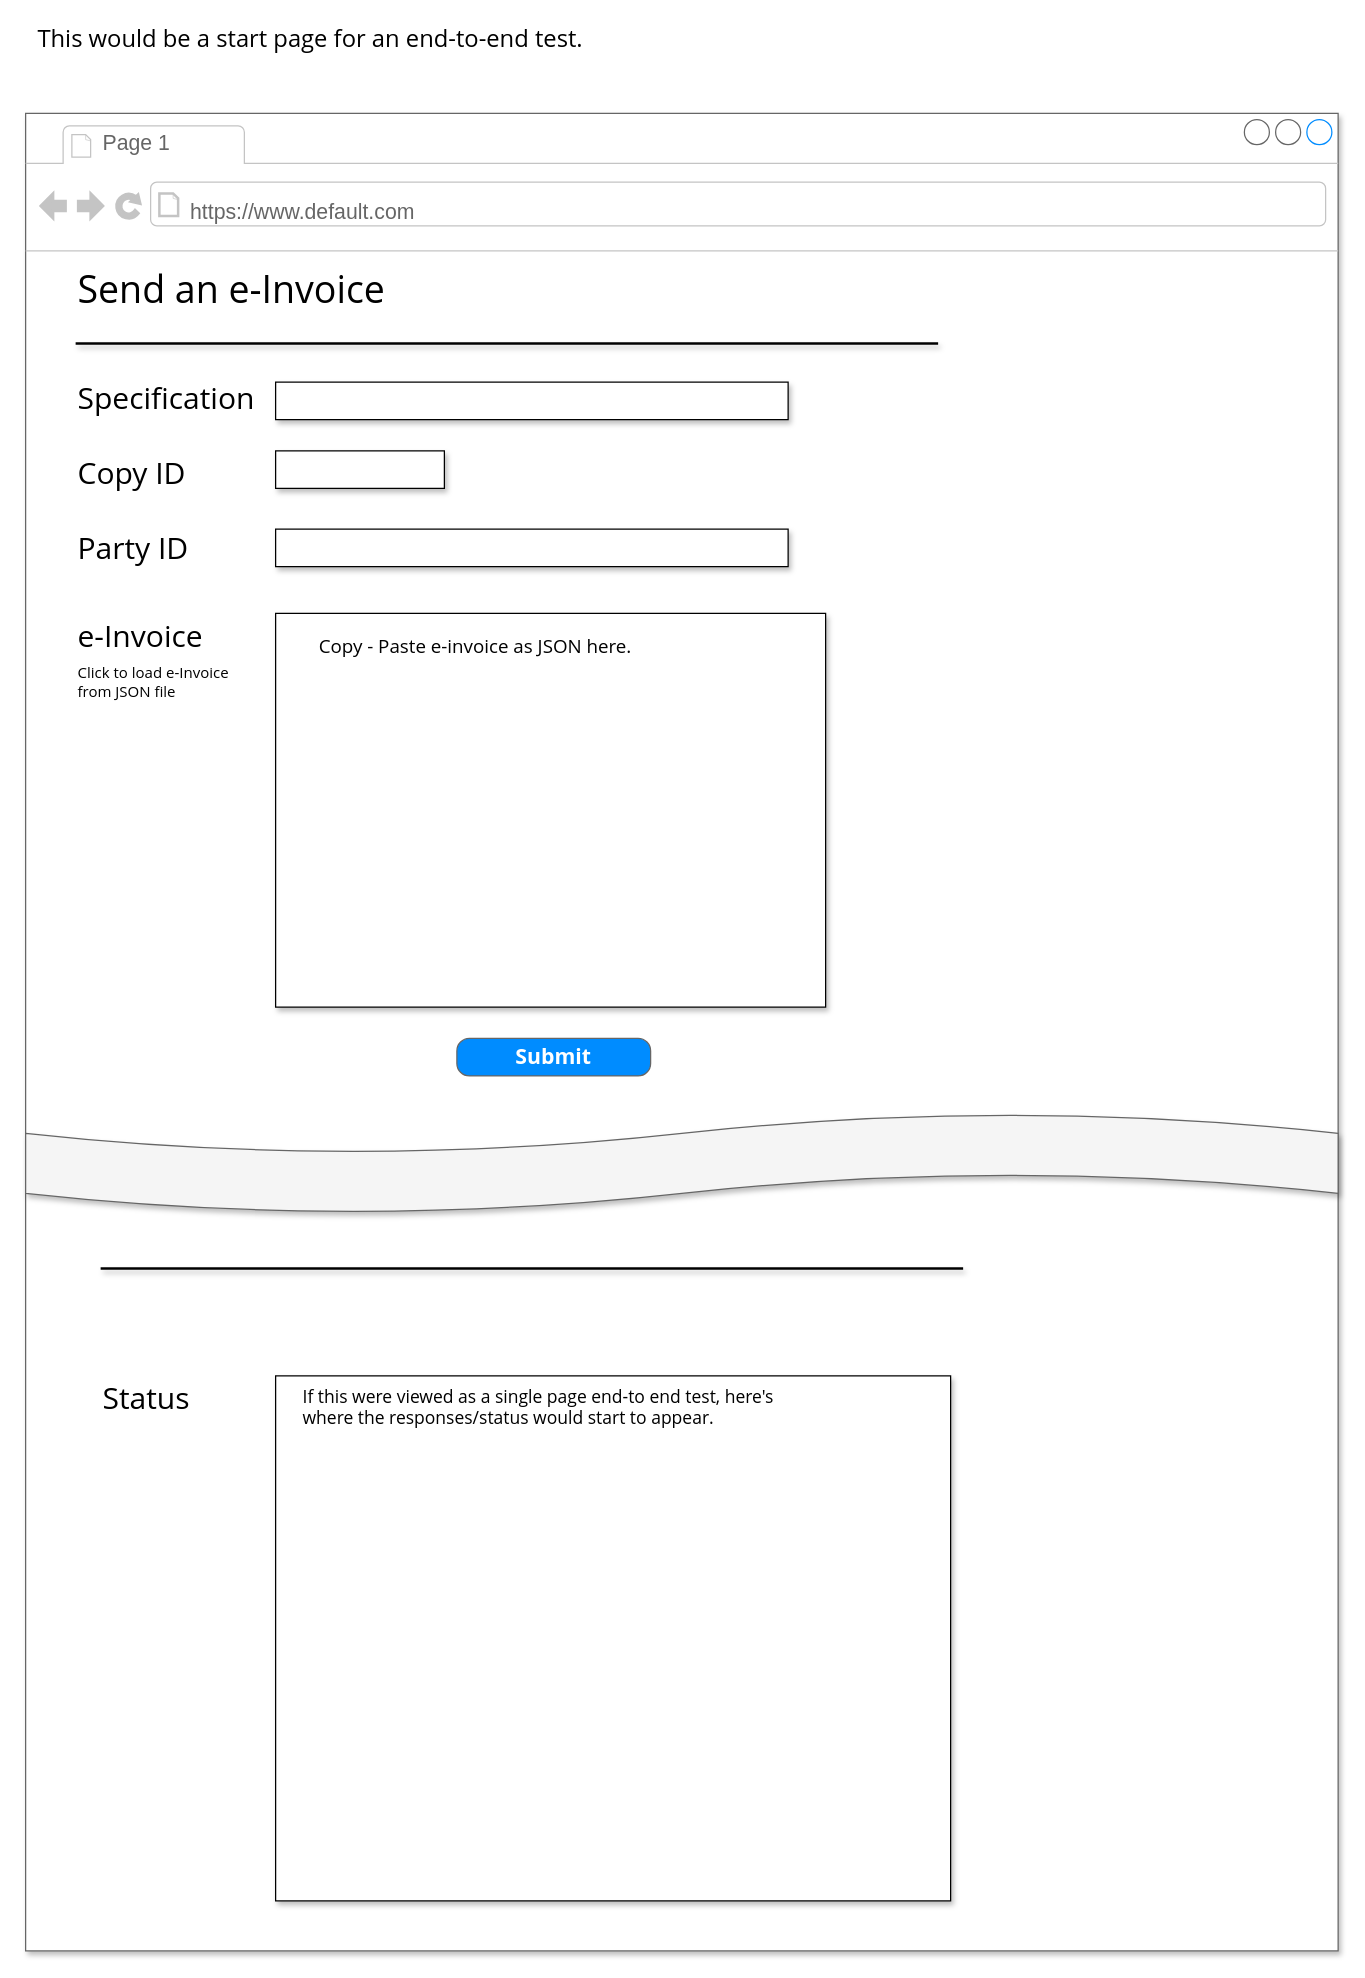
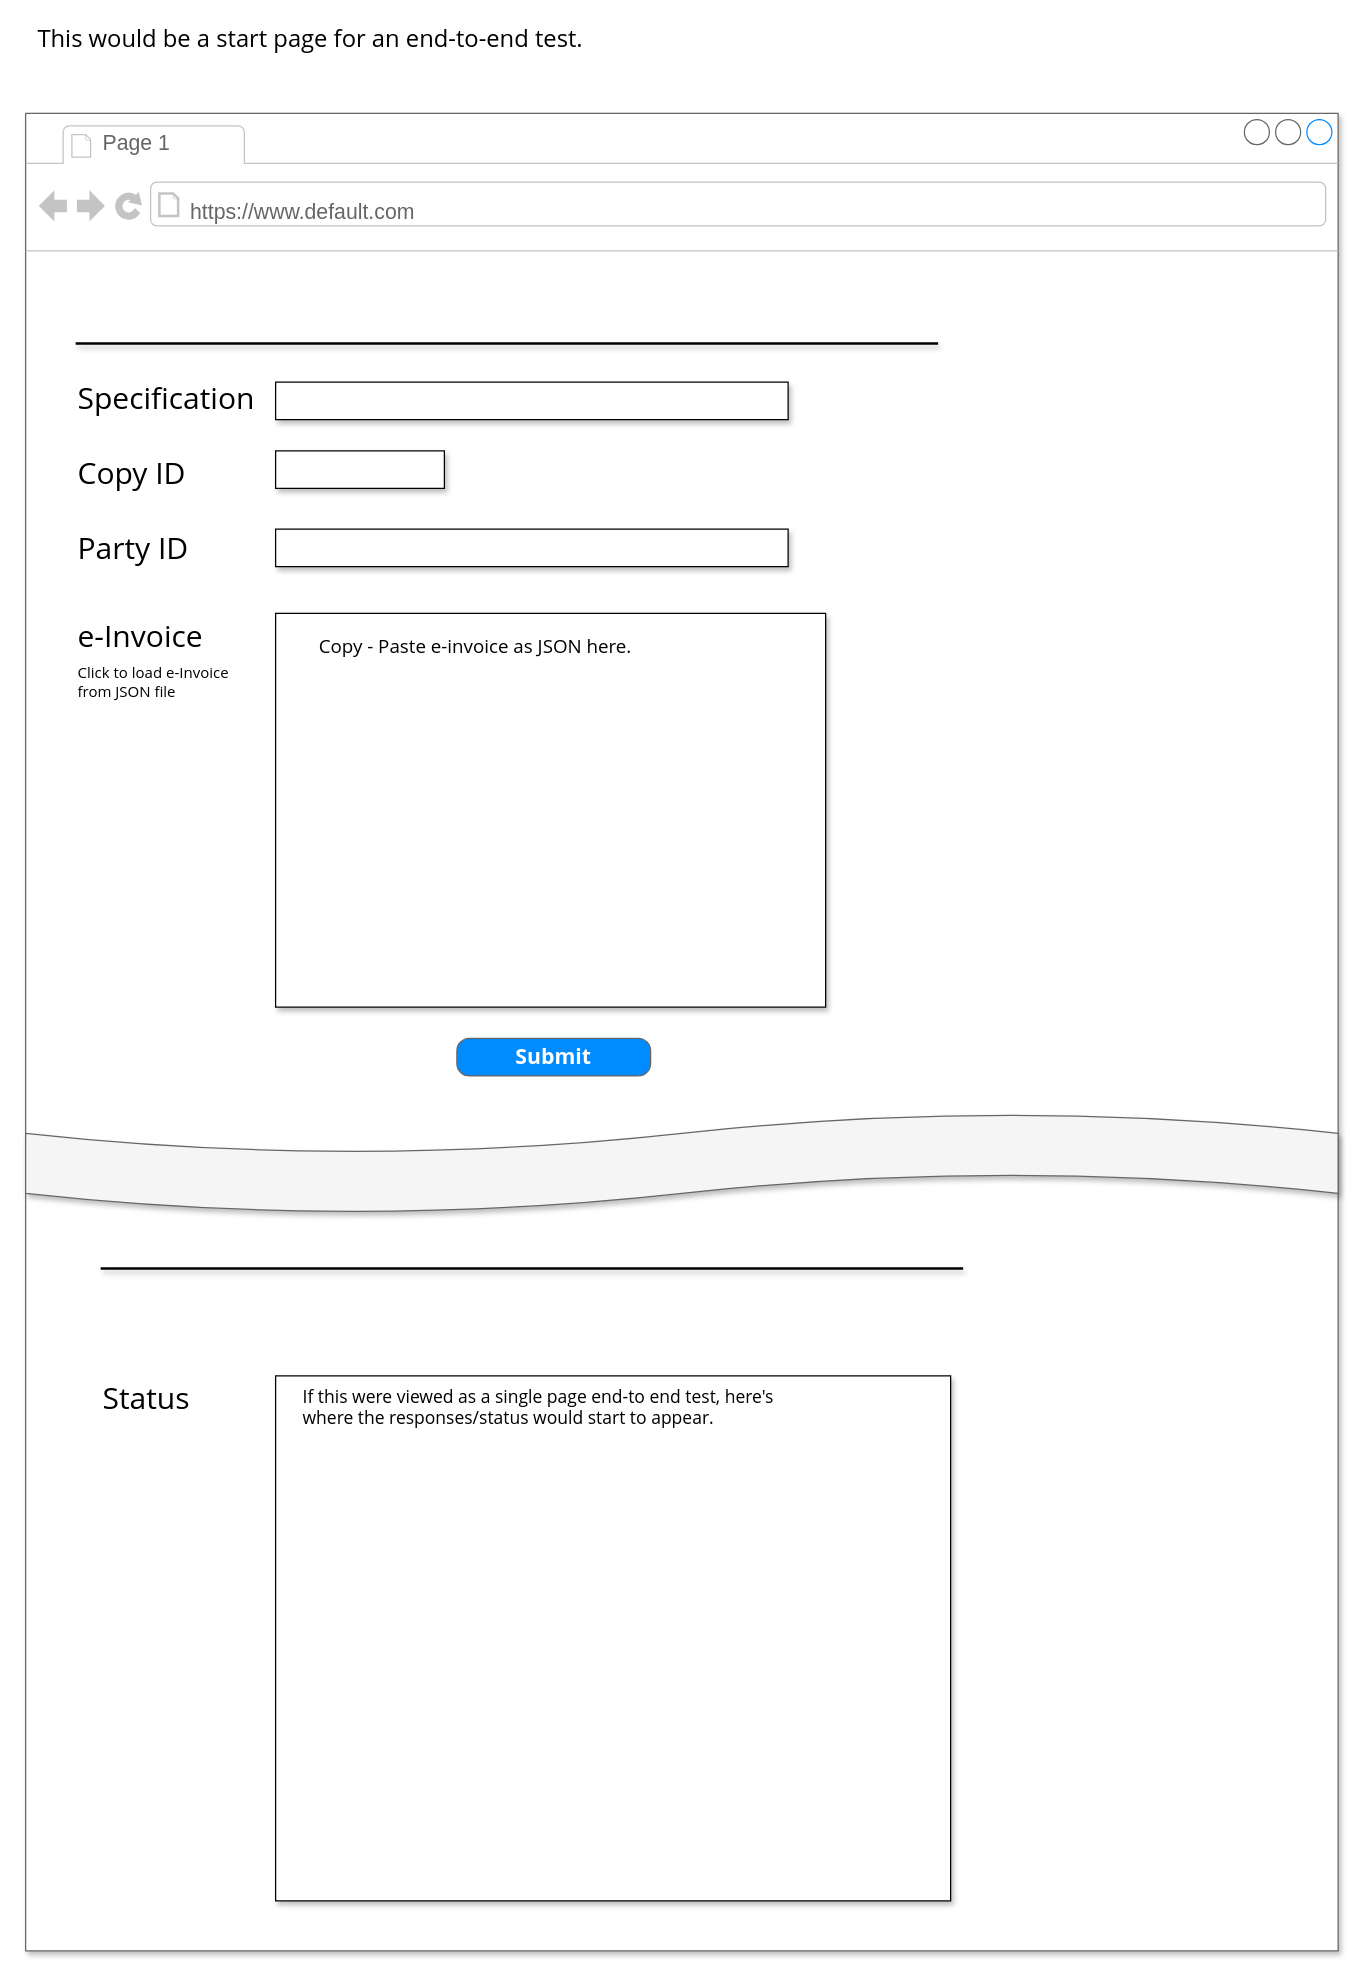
(288, 294) -> none
